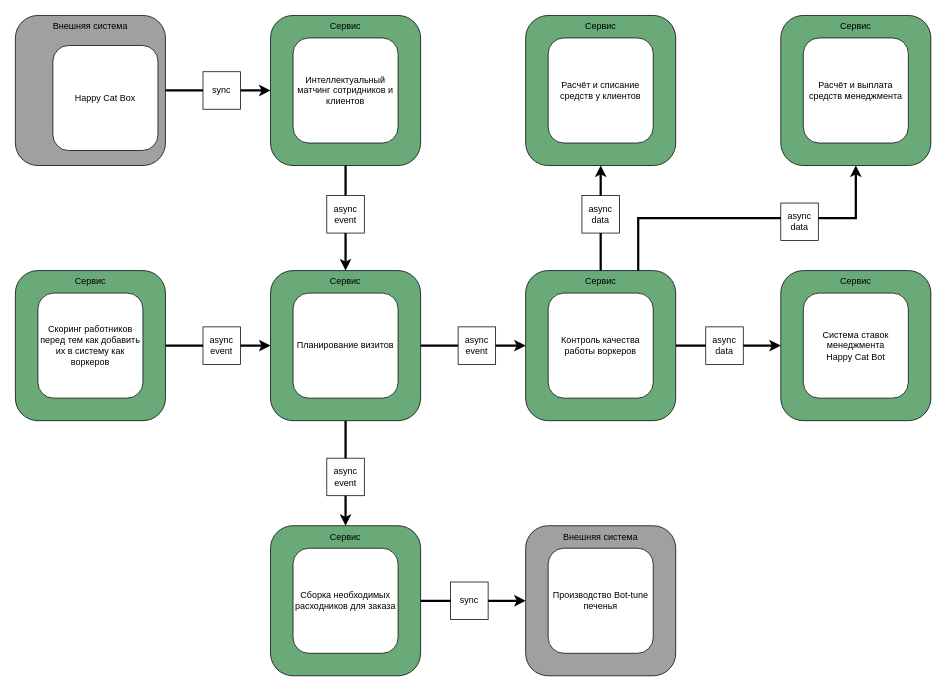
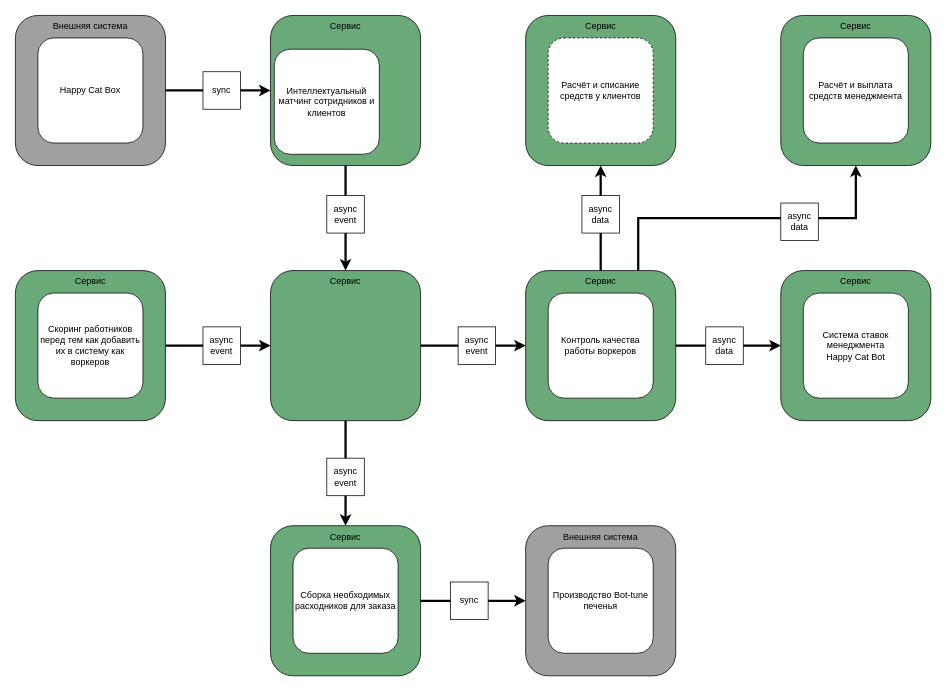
(345, 90) -> (327, 102)
(600, 90) -> (600, 90)
(105, 98) -> (90, 90)
(345, 345) -> none
